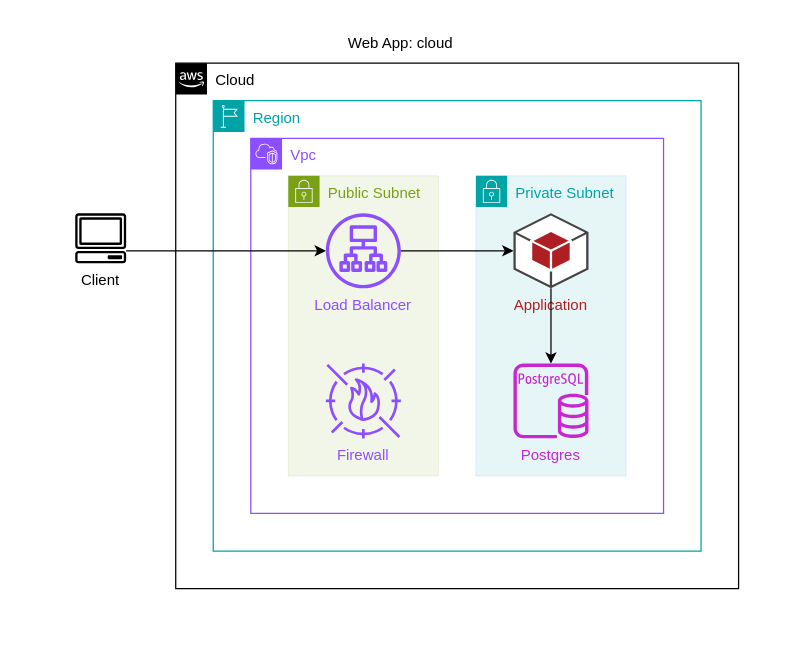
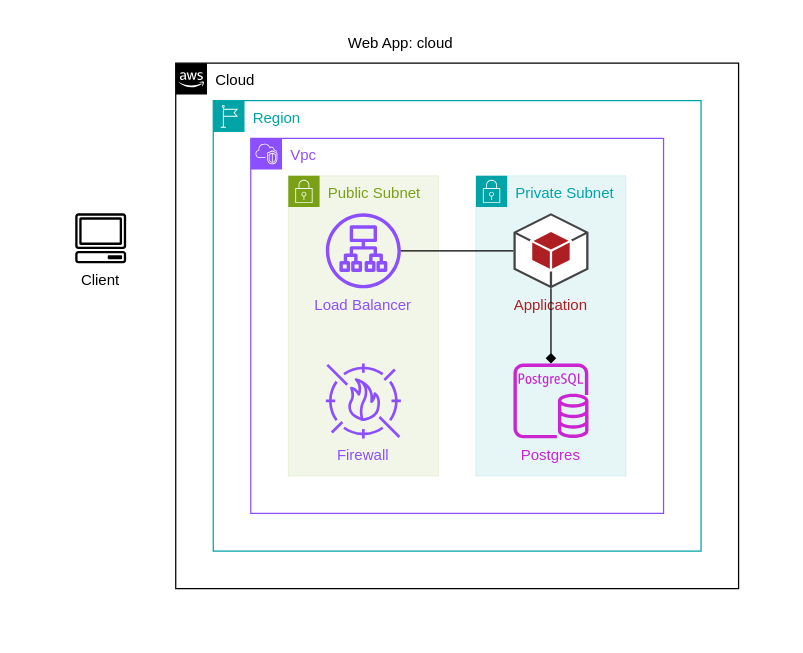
(219, 251) -> none
(503, 251) -> (506, 251)
(551, 353) -> (551, 353)
